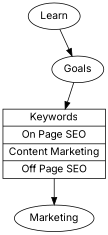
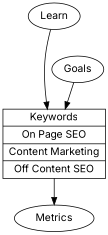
(64, 39) -> (45, 66)
(54, 169) -> (54, 169)
(54, 218) -> (54, 218)
